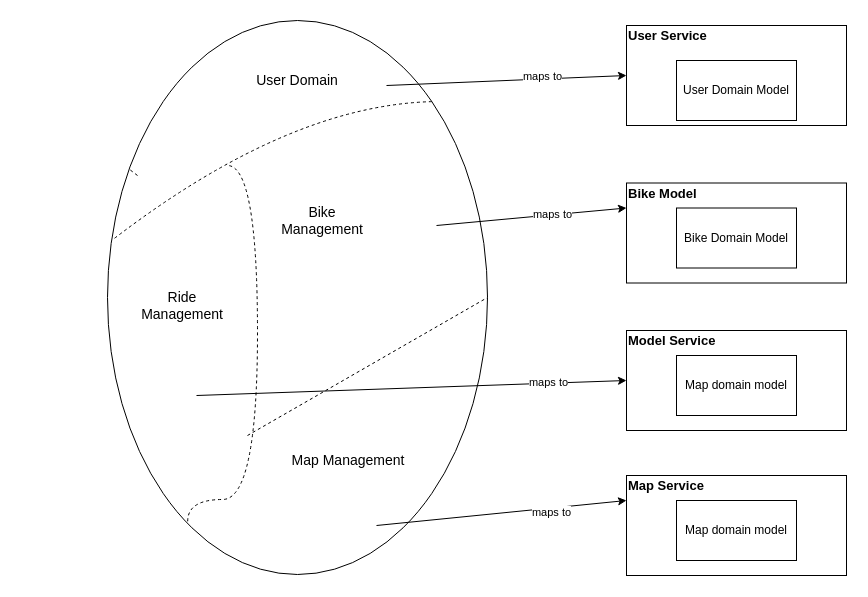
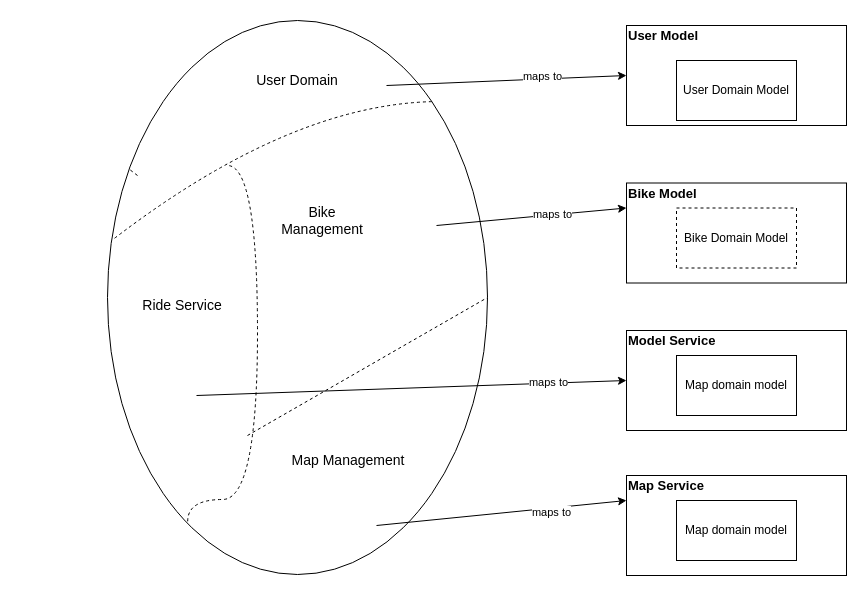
(669, 36) -> (662, 36)
(737, 238) -> (737, 238)
(183, 306) -> (183, 306)
